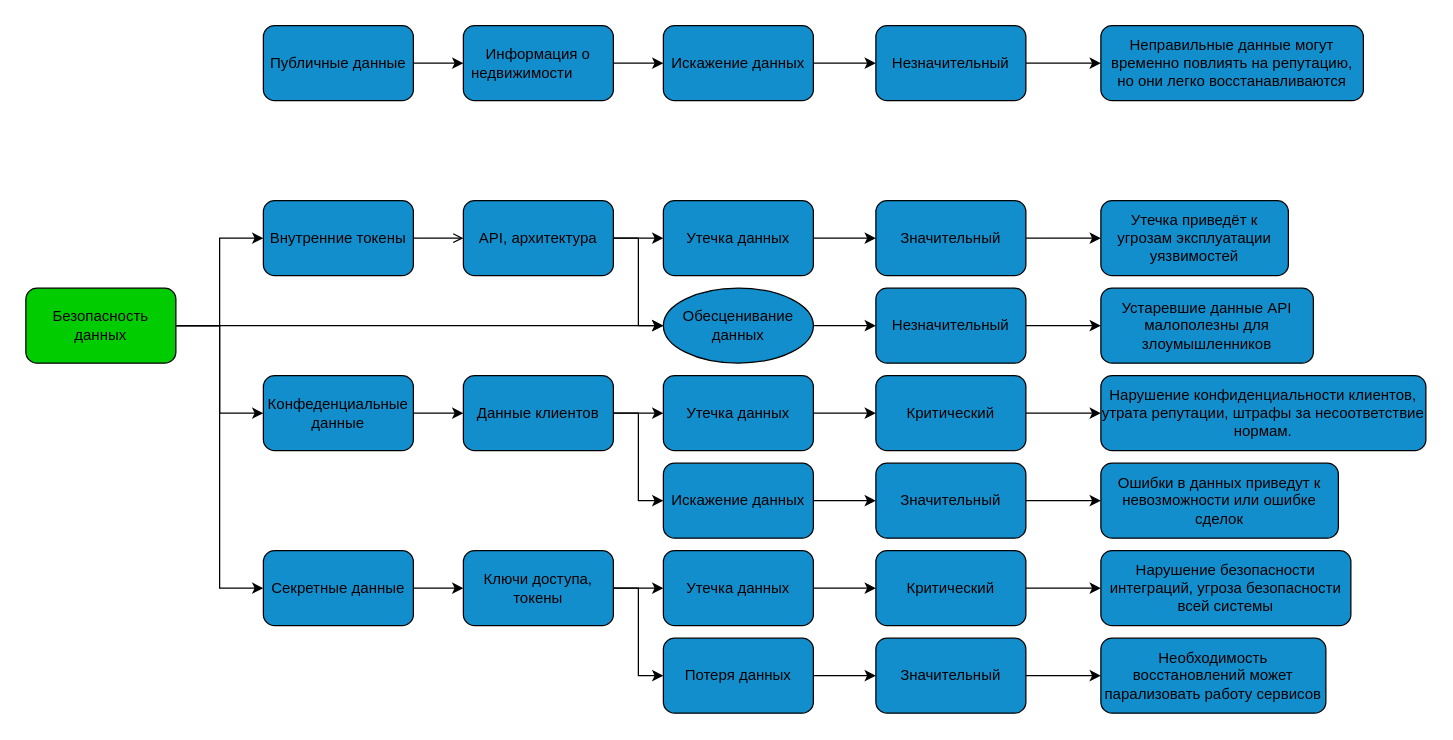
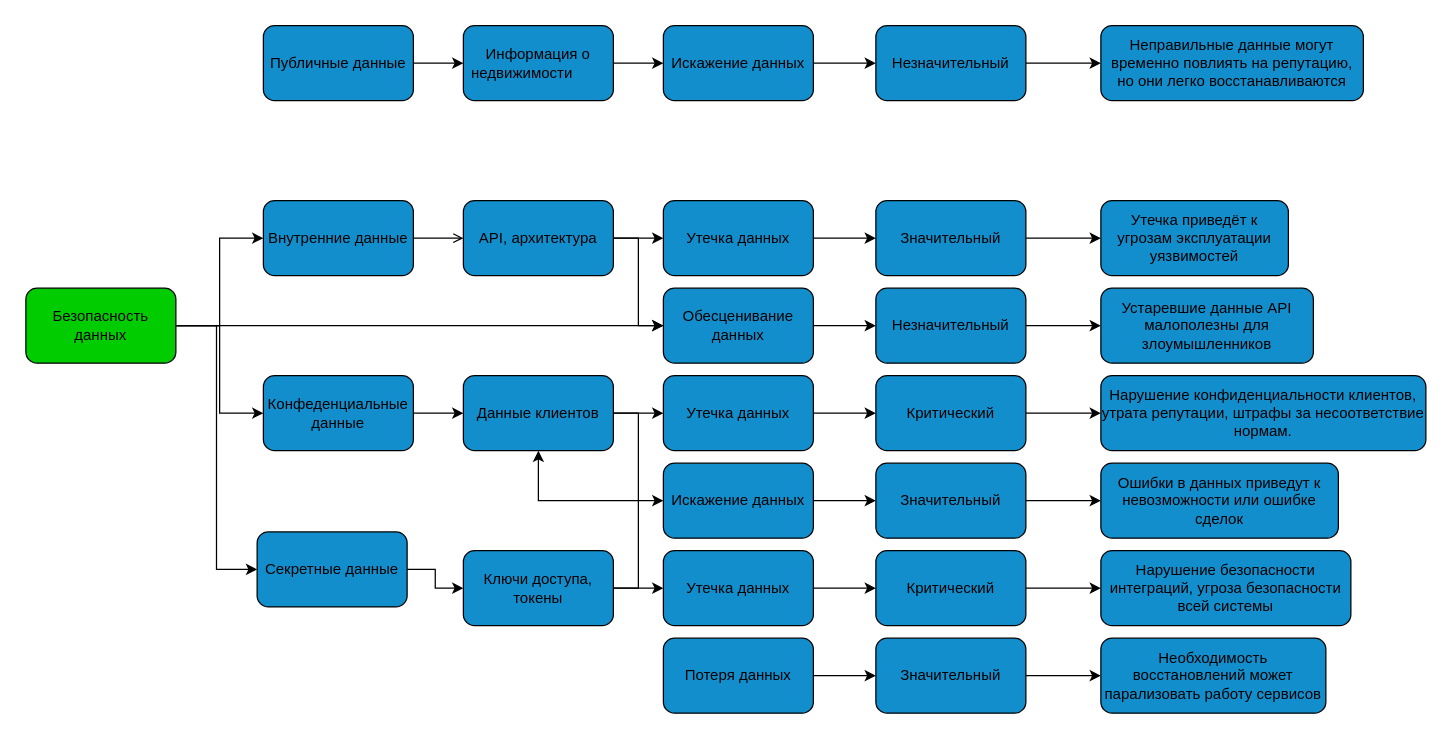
(338, 238) -> (338, 238)
(738, 326) -> (738, 326)
(338, 588) -> (332, 569)
(638, 641) -> (610, 501)
